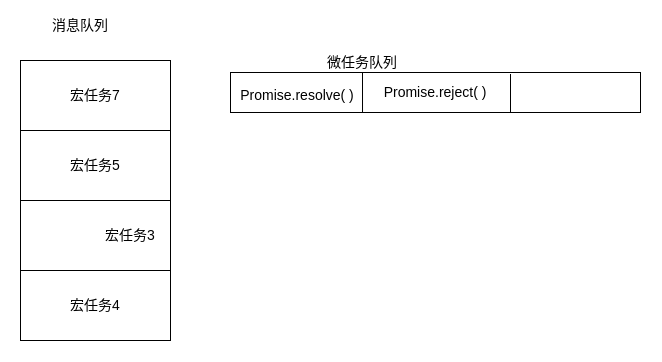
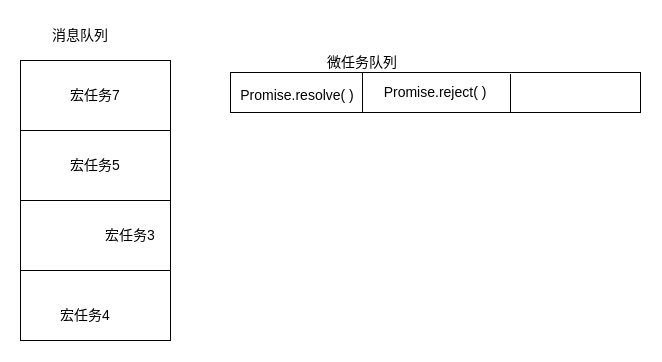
(81, 26) -> (81, 36)
(96, 306) -> (86, 316)
